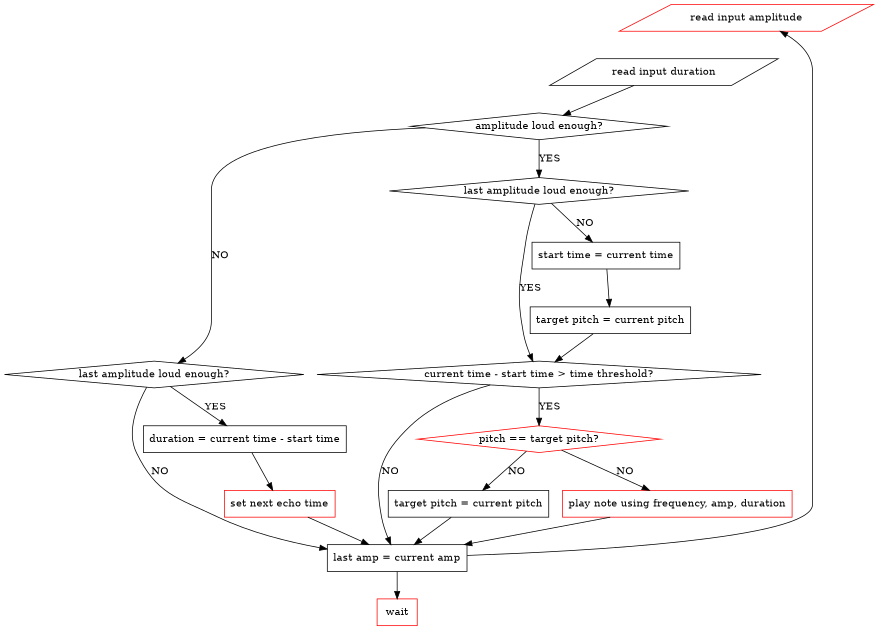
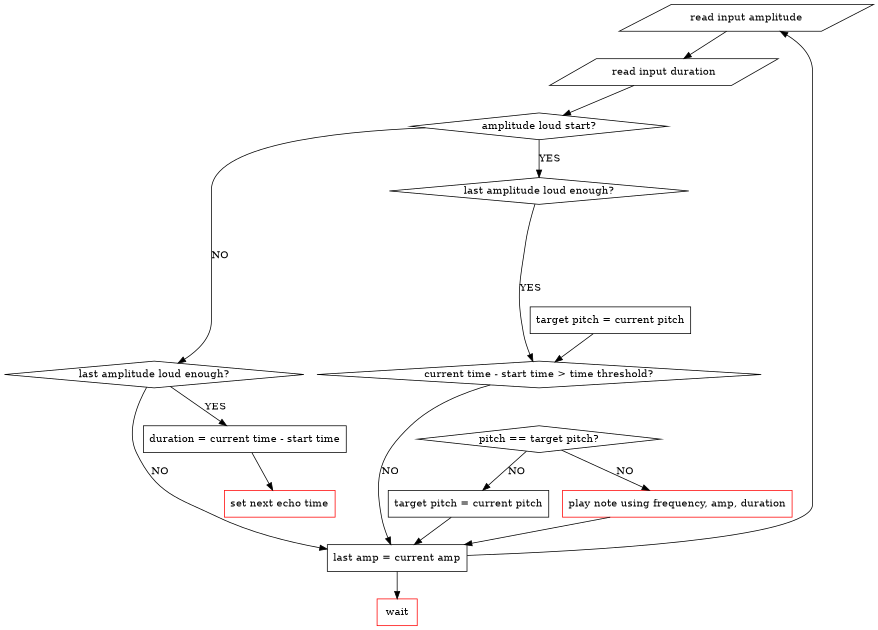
(746, 18) -> (746, 18)
none -> (708, 43)
(539, 126) -> (539, 126)
(606, 256) -> none
(539, 403) -> none
(539, 439) -> (539, 439)
(335, 529) -> none
